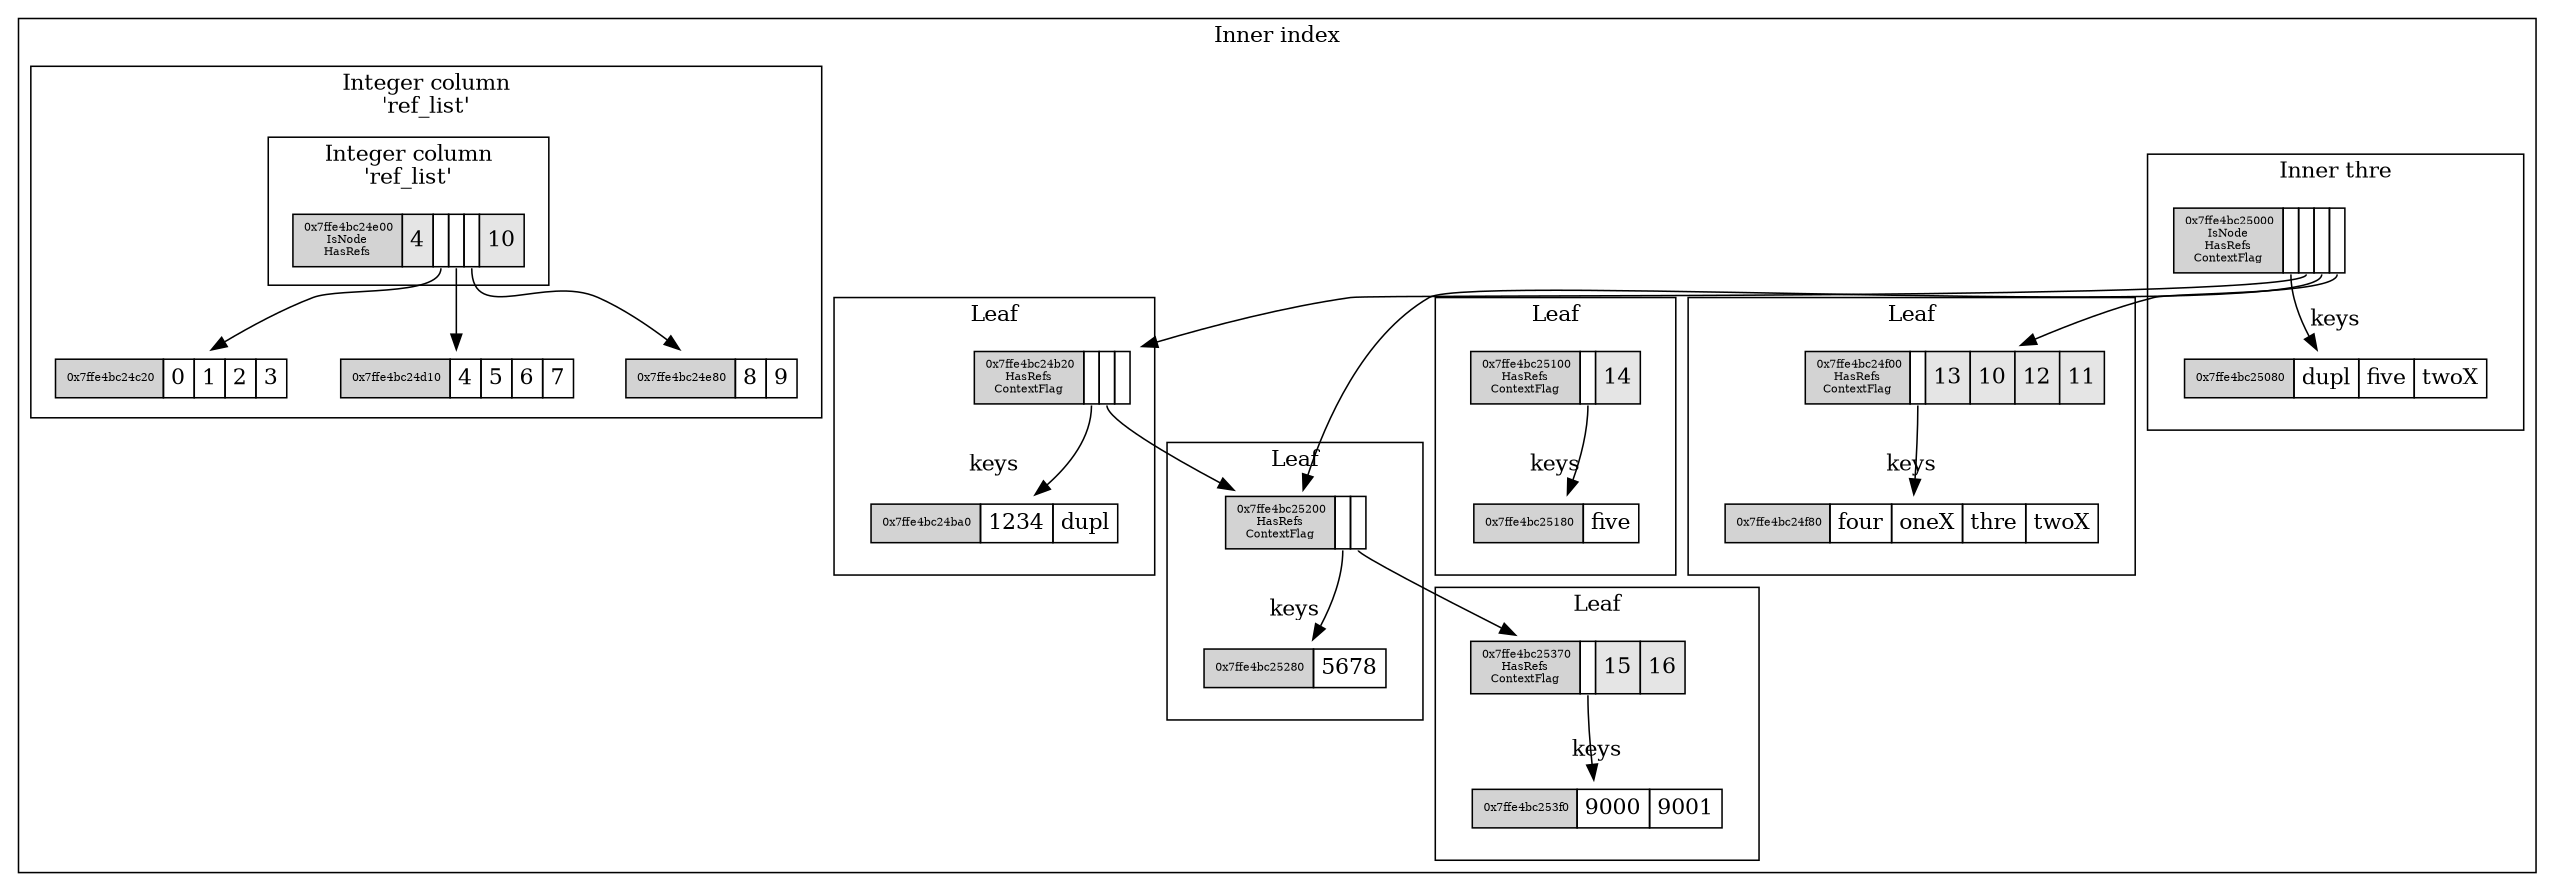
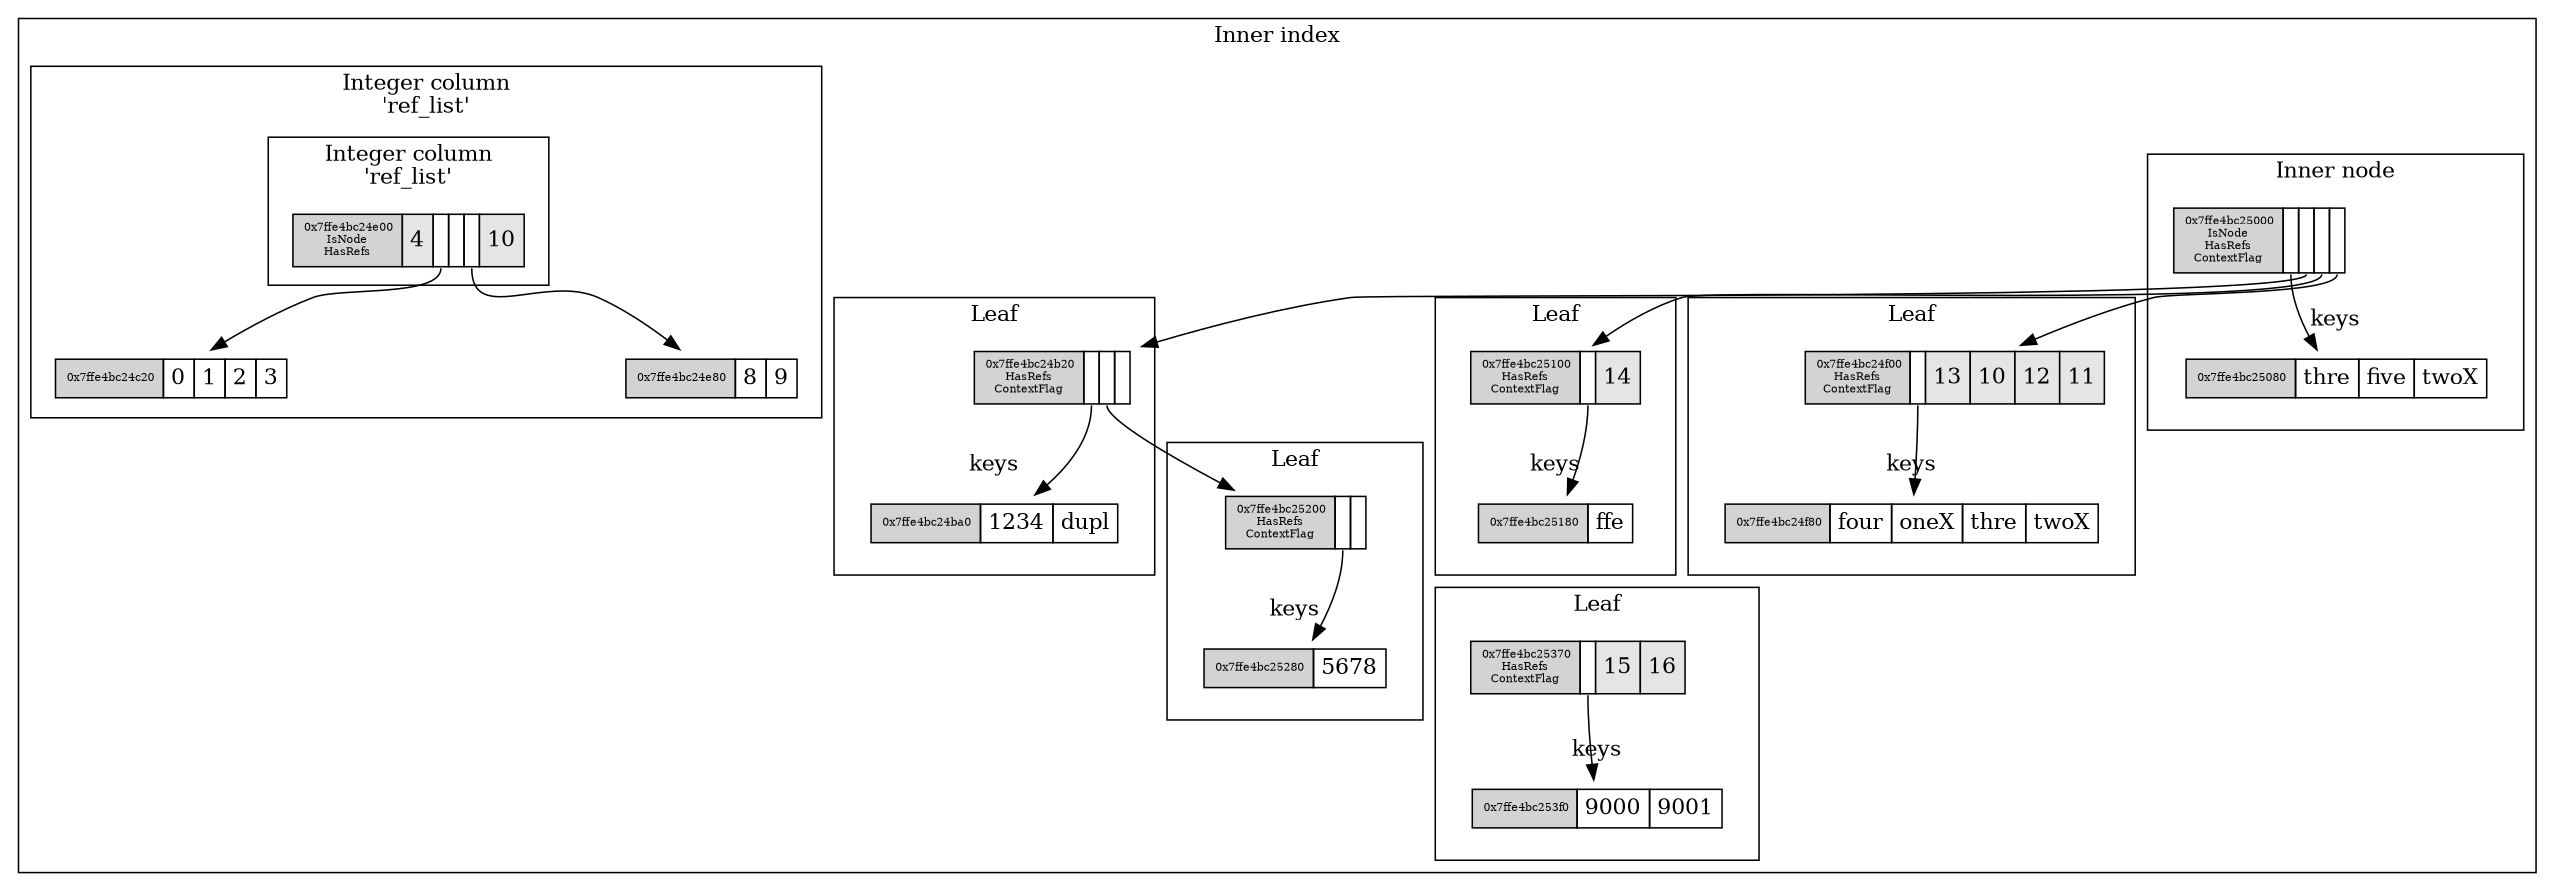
(2336, 172) -> (2336, 172)
(1767, 293) -> (1960, 295)
(456, 378) -> none
(2326, 378) -> (2327, 378)
(1611, 523) -> (1610, 523)
(1411, 581) -> none
